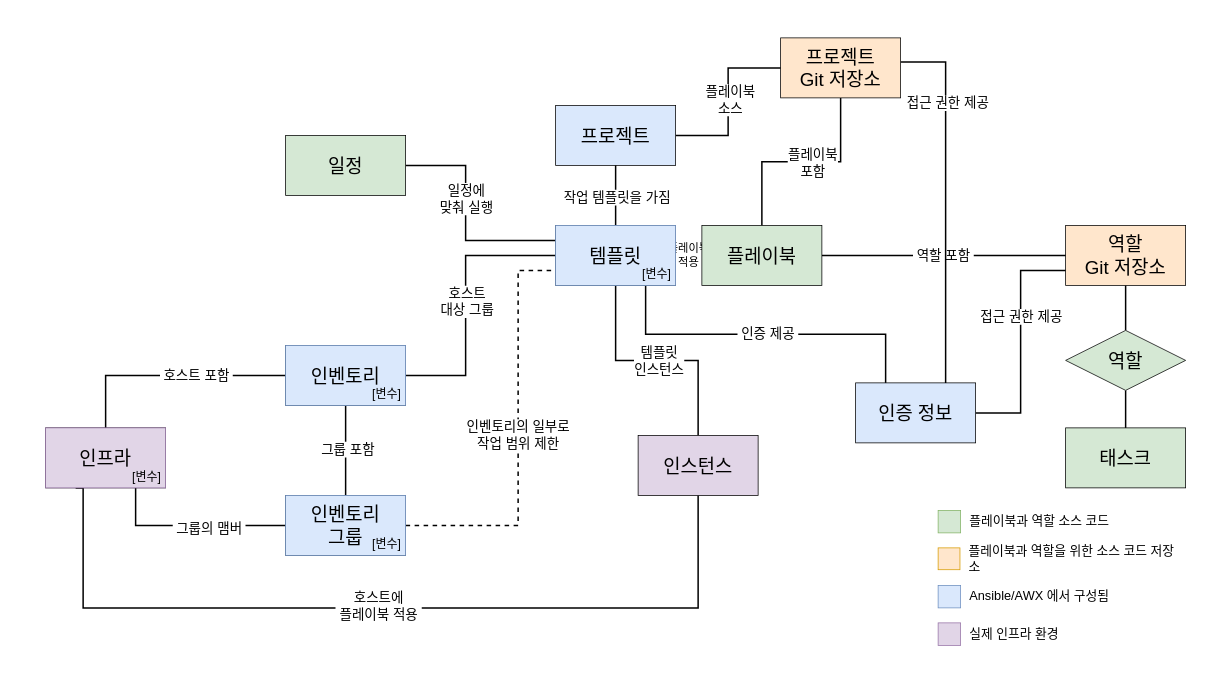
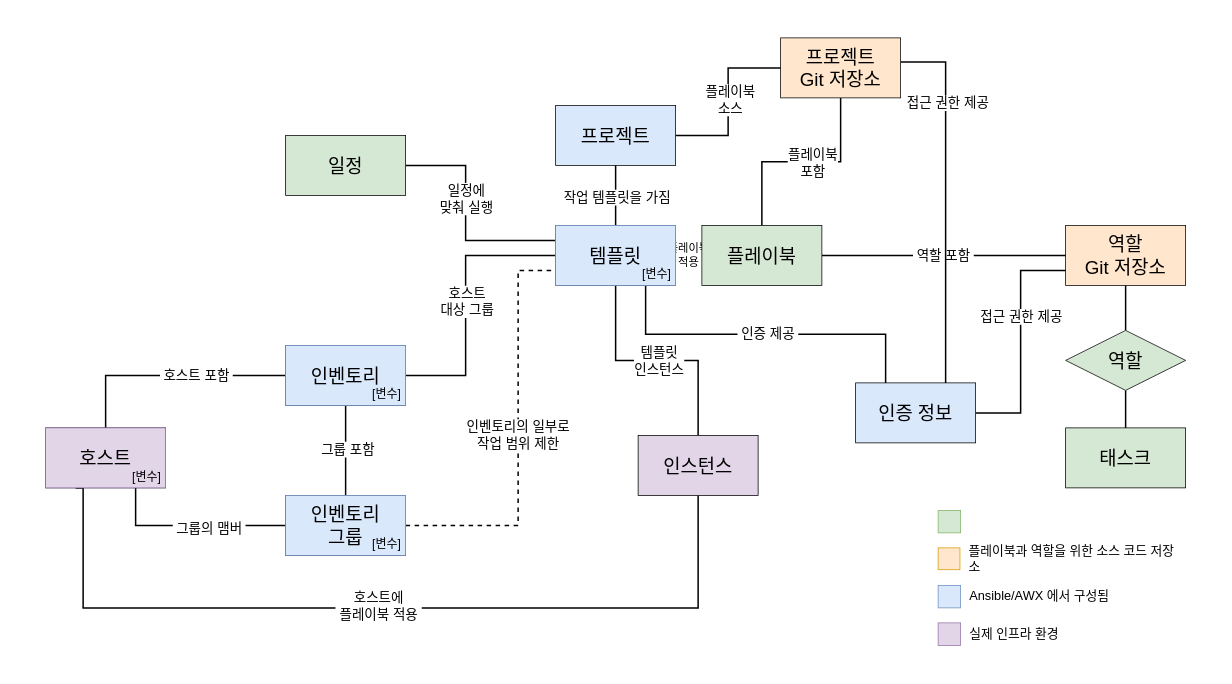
(105, 458) -> (105, 458)
(1058, 522) -> none
